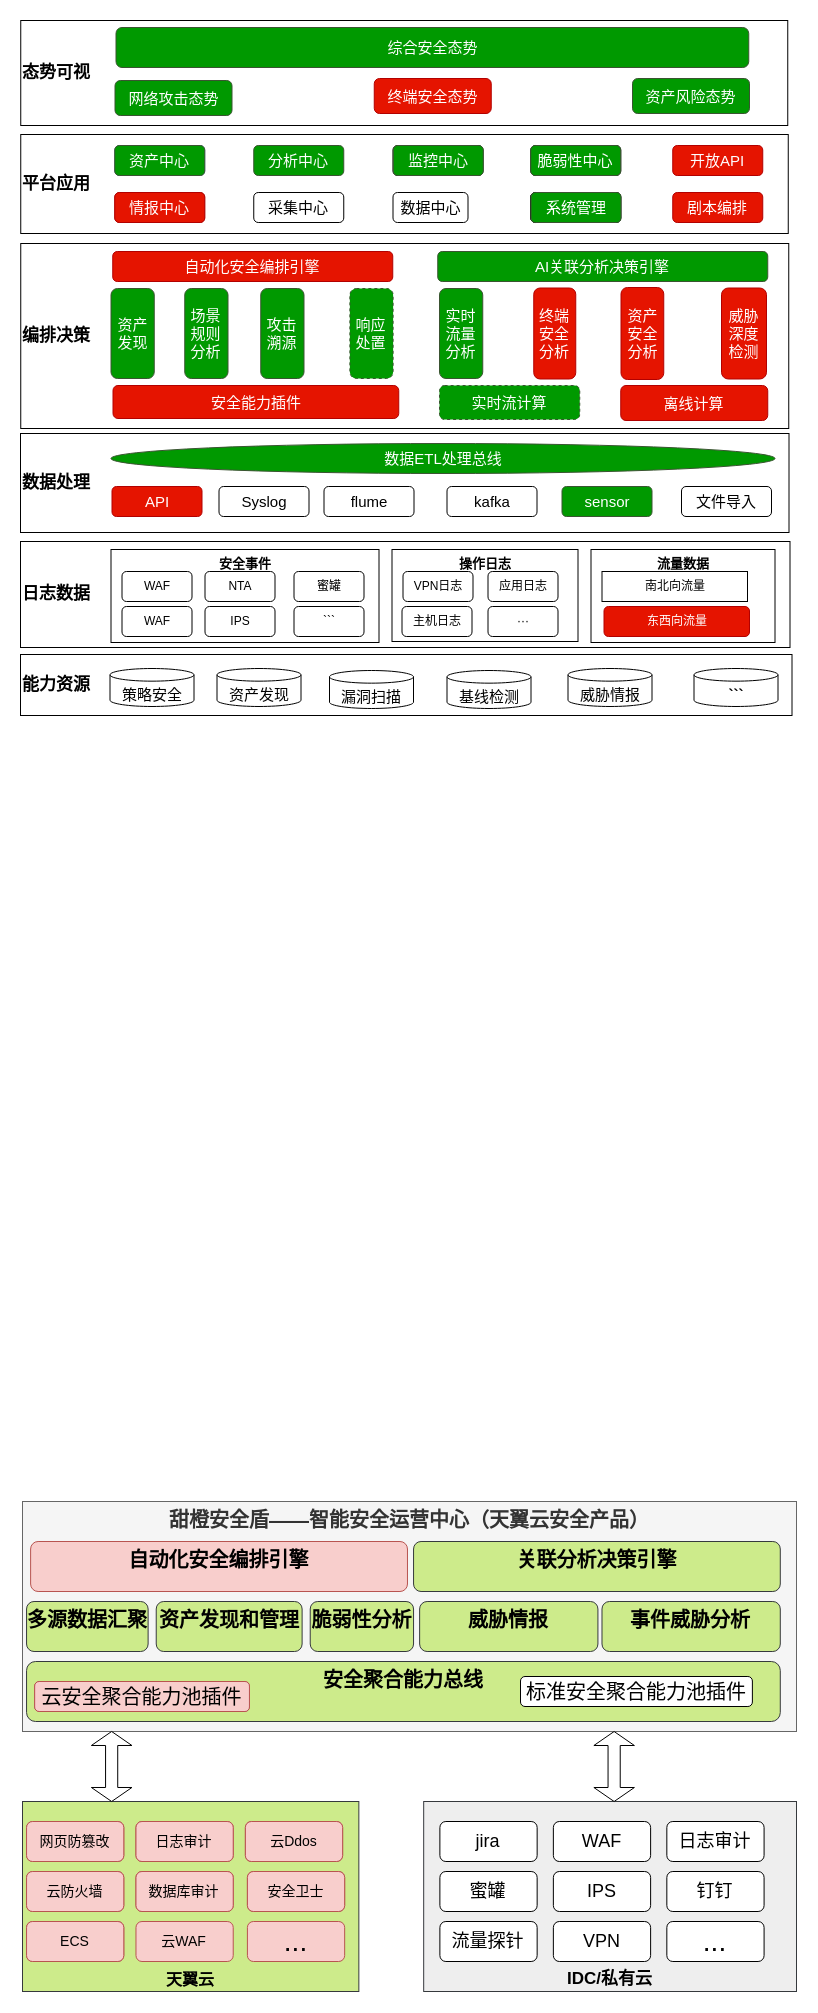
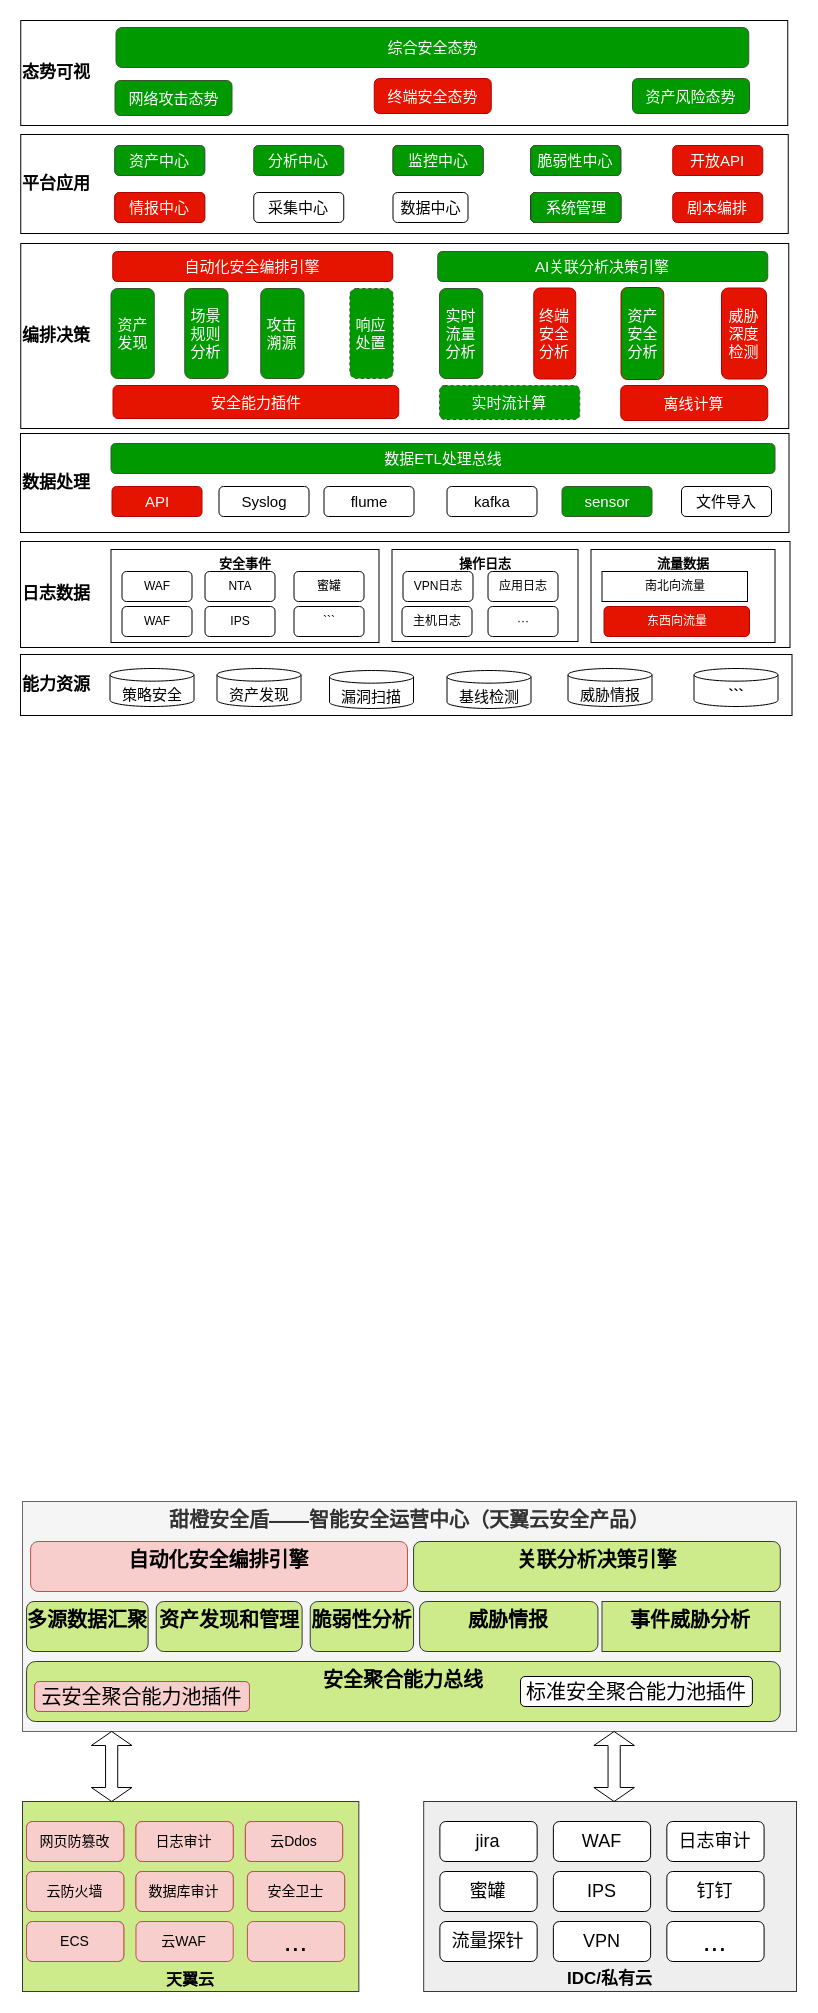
(642, 334) -> (642, 334)
(443, 459) -> (443, 459)
(691, 1627) -> (691, 1627)
